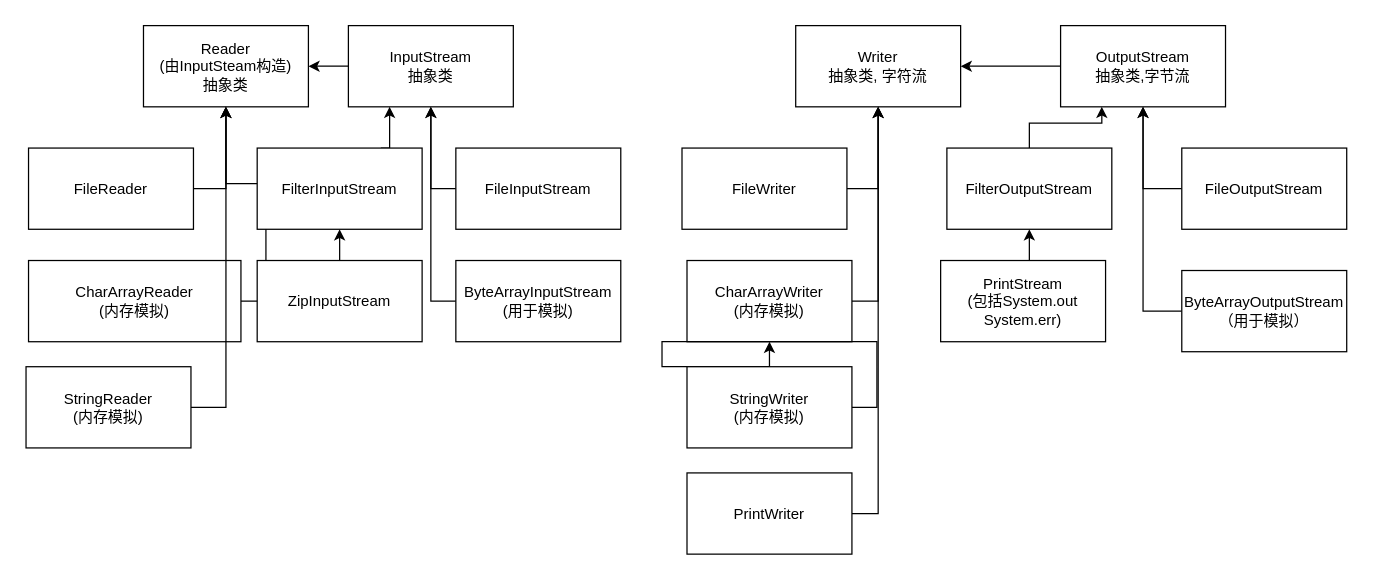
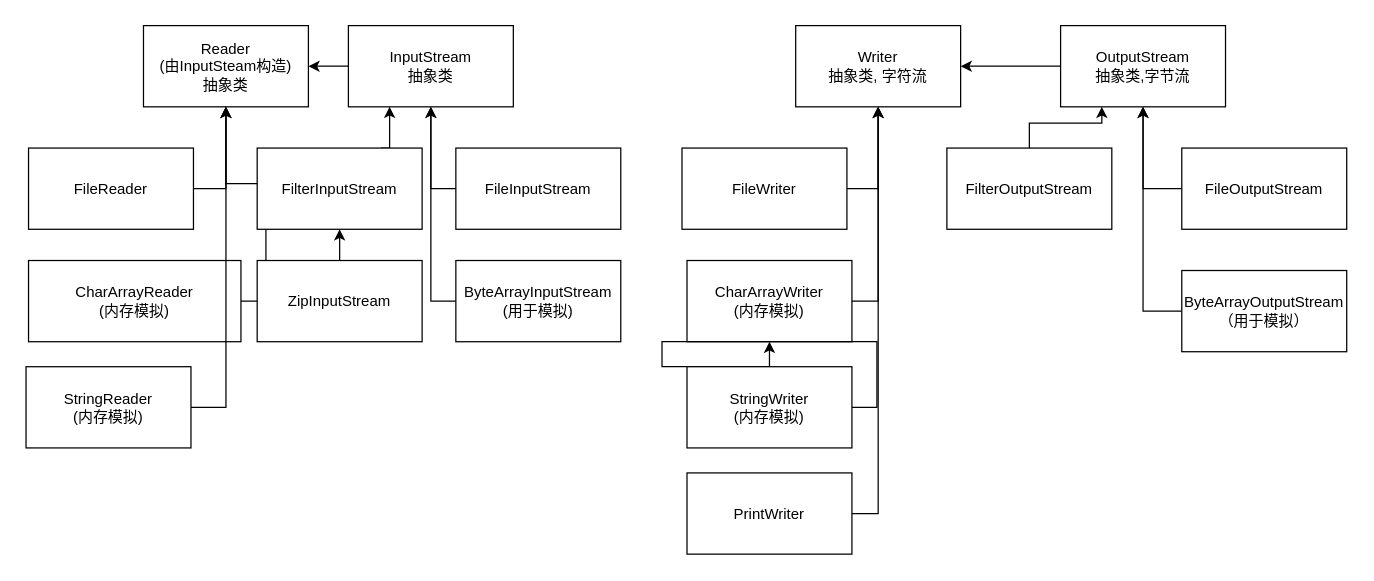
(1029, 253) -> none
(1023, 301) -> none
